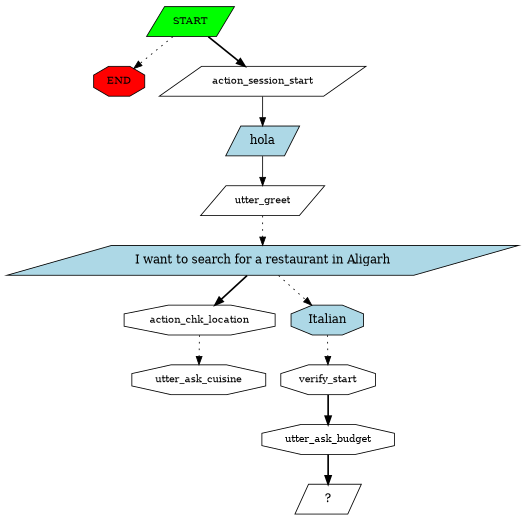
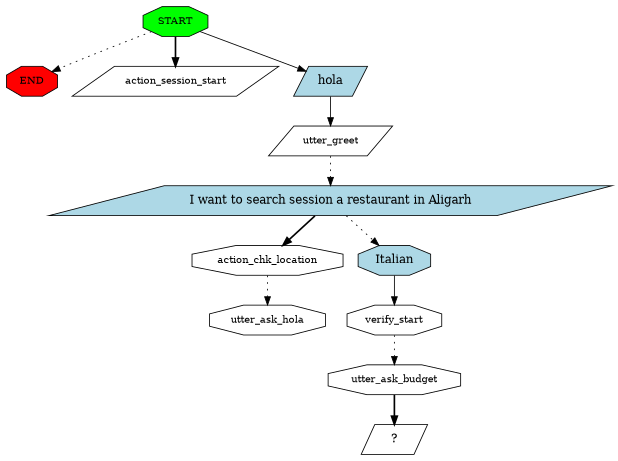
(191, 22) -> (175, 22)
(263, 107) -> (249, 50)
(263, 260) -> (331, 201)
(328, 346) -> (394, 286)
(199, 380) -> (268, 320)
(328, 406) -> (394, 346)
